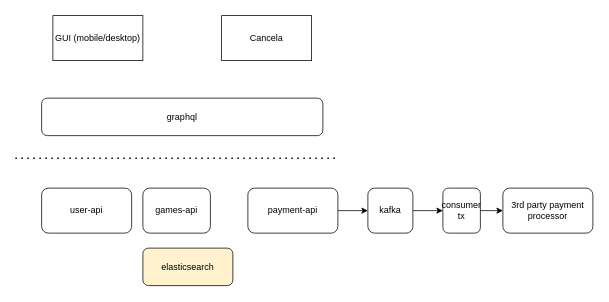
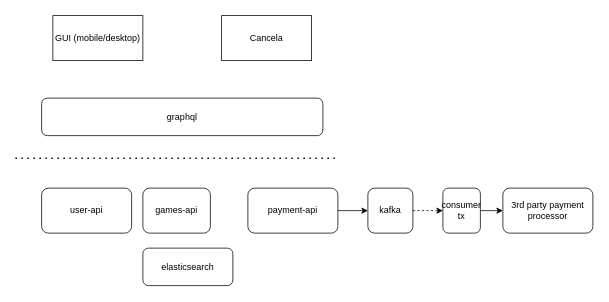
(424, 210) -> (424, 210)
(188, 267) -> (188, 267)
